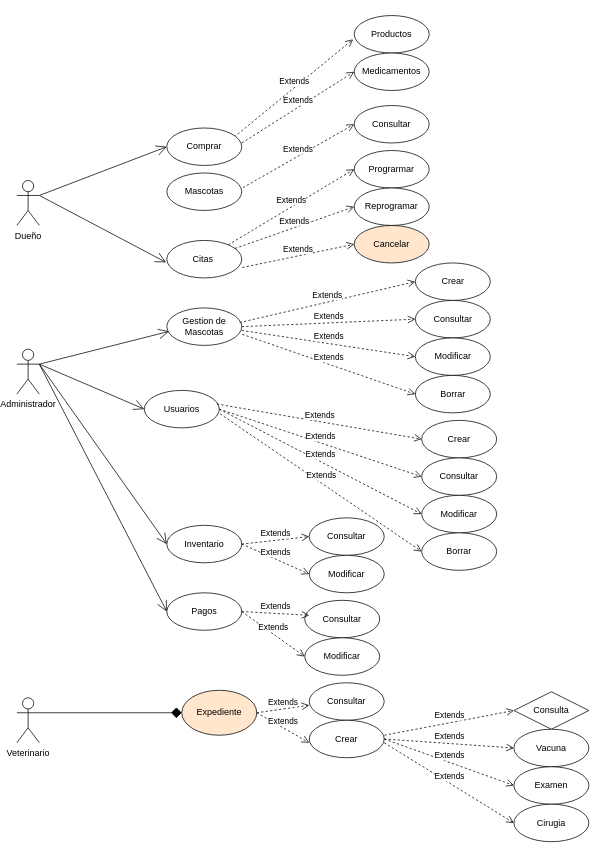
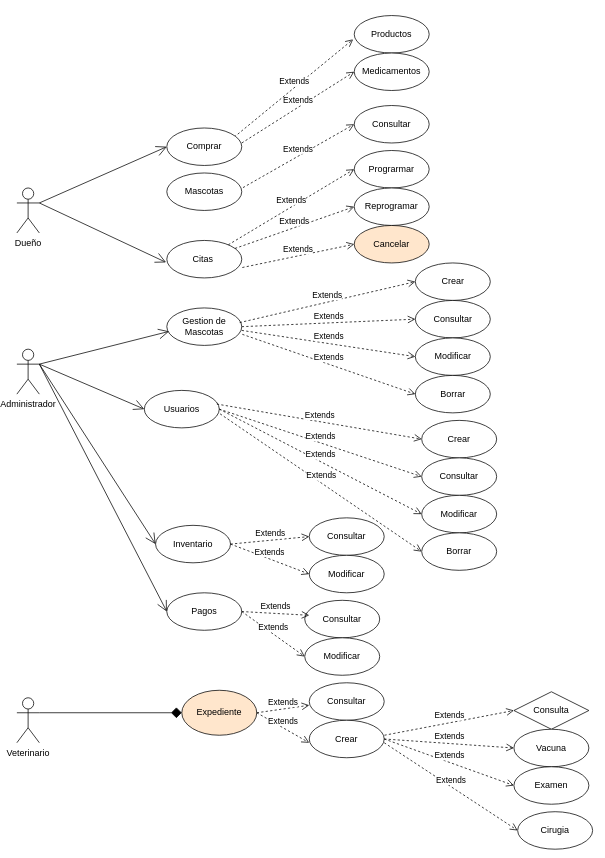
(28, 203) -> (28, 210)
(204, 544) -> (193, 544)
(552, 823) -> (555, 831)
